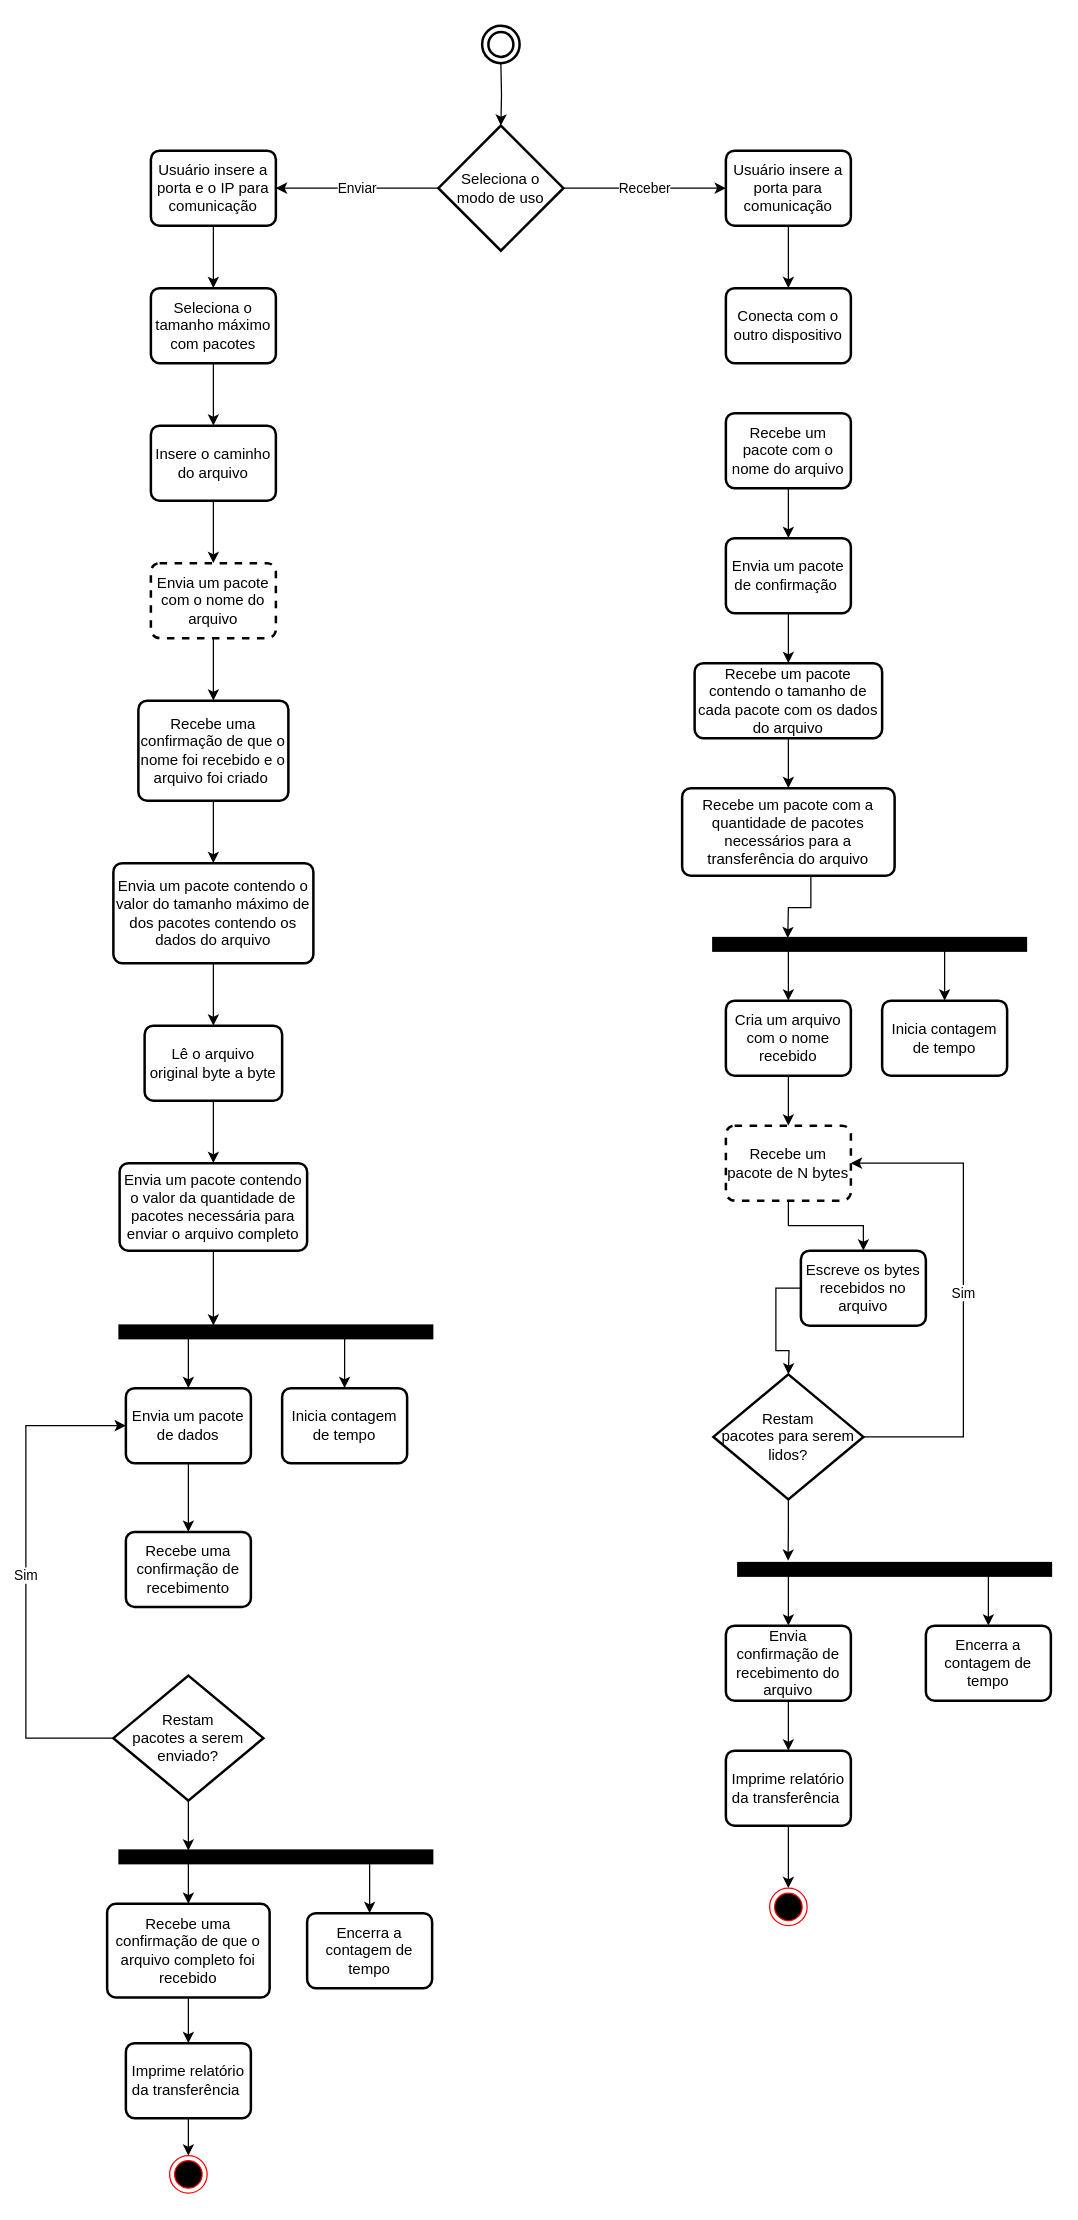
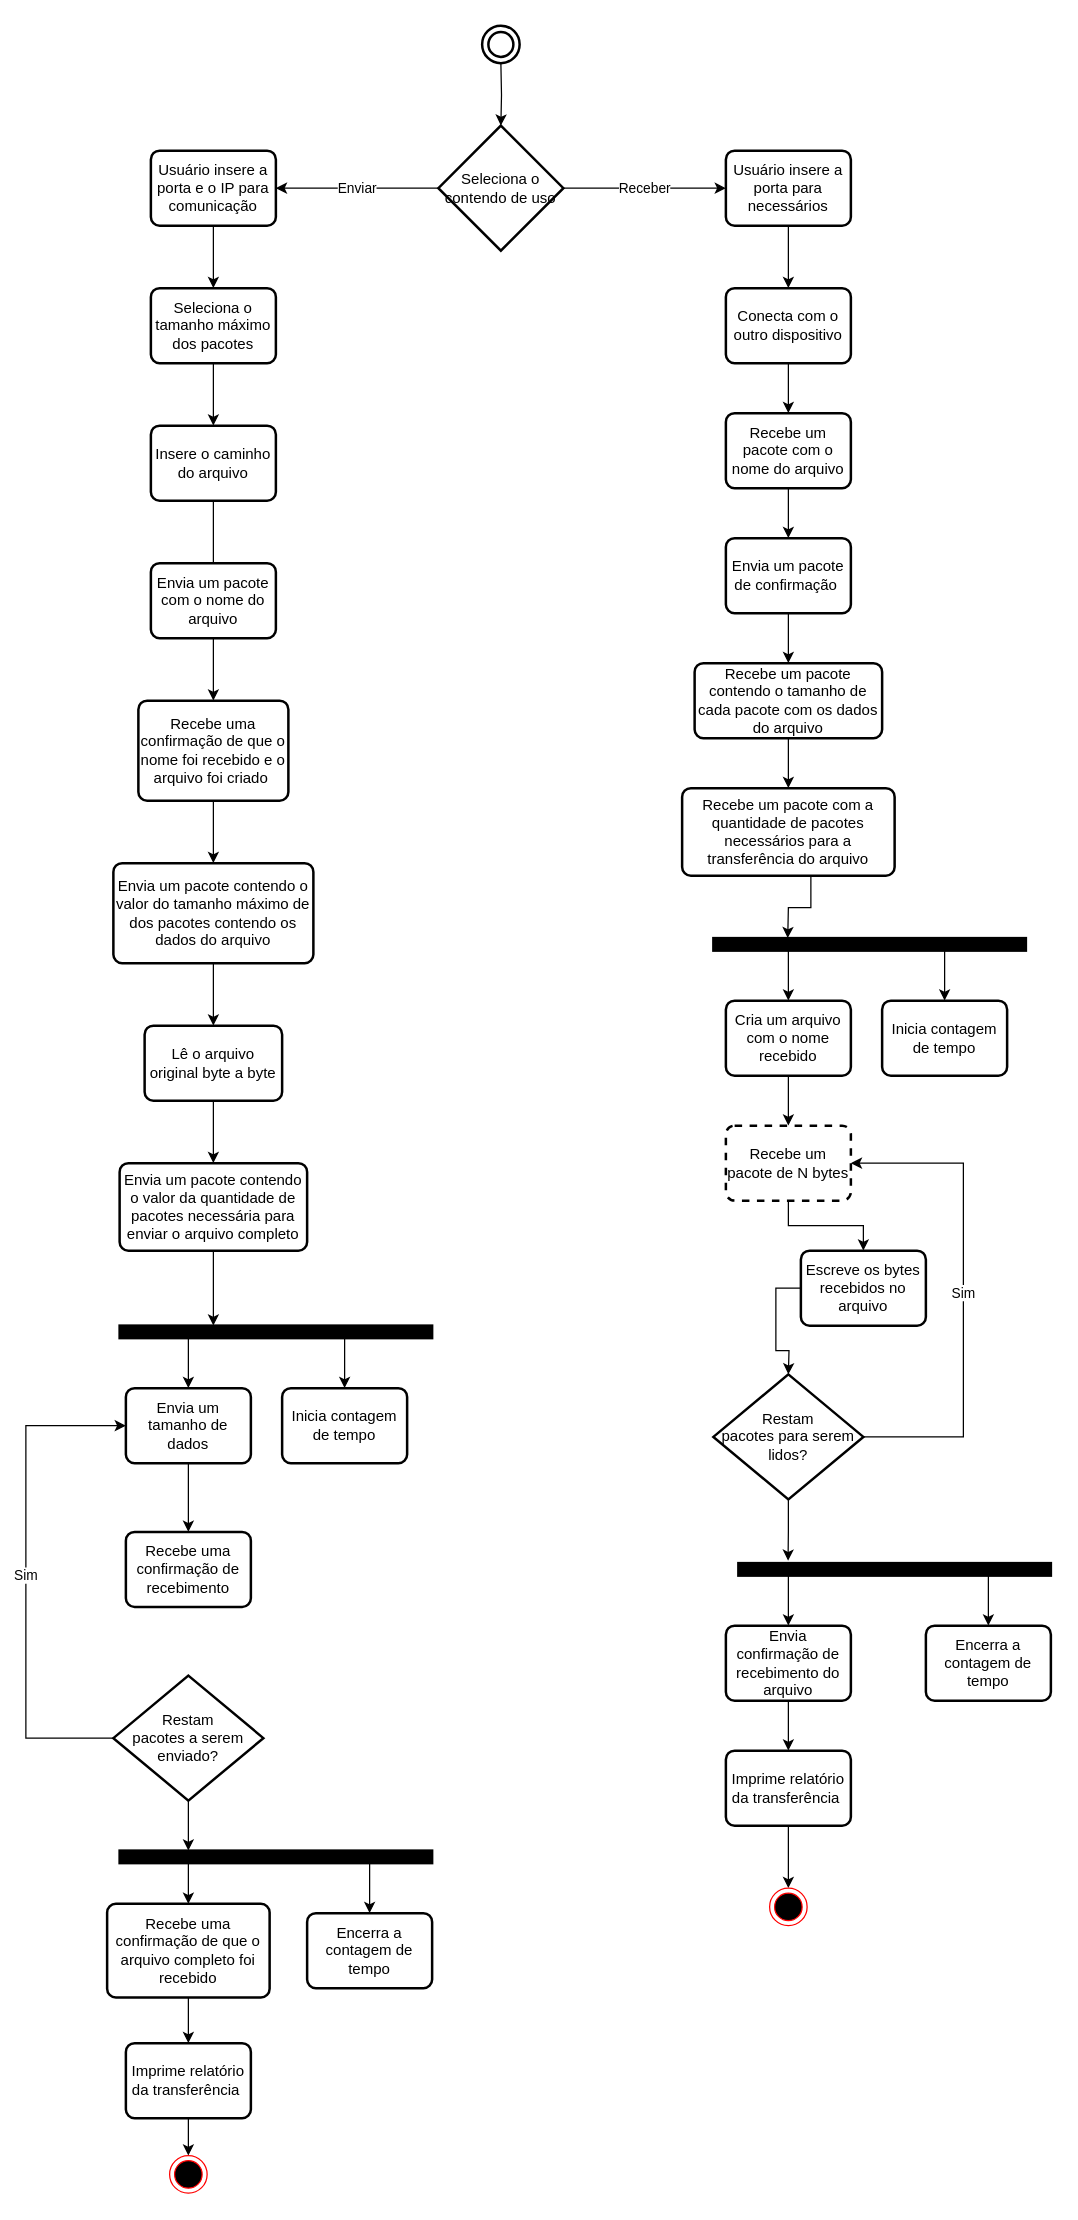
(501, 188) -> (501, 188)
(788, 188) -> (788, 188)
(213, 326) -> (213, 326)
none -> (788, 384)
(213, 553) -> (213, 557)
(213, 601) -> (213, 601)
(188, 1426) -> (188, 1426)
